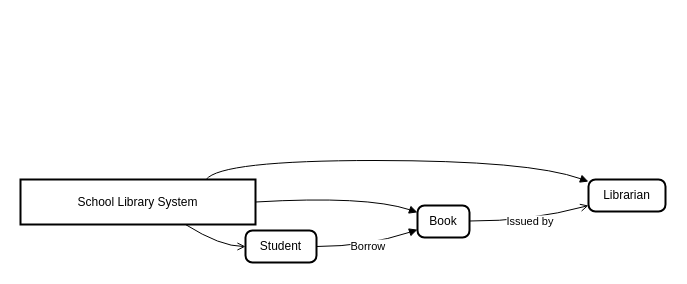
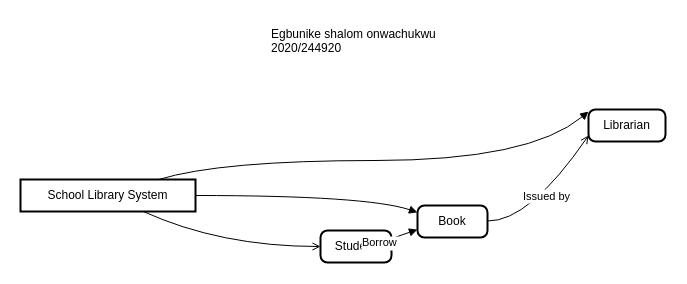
none -> (370, 46)
(627, 196) -> (627, 126)
(138, 202) -> (108, 196)
(444, 222) -> (453, 222)
(281, 247) -> (356, 247)
